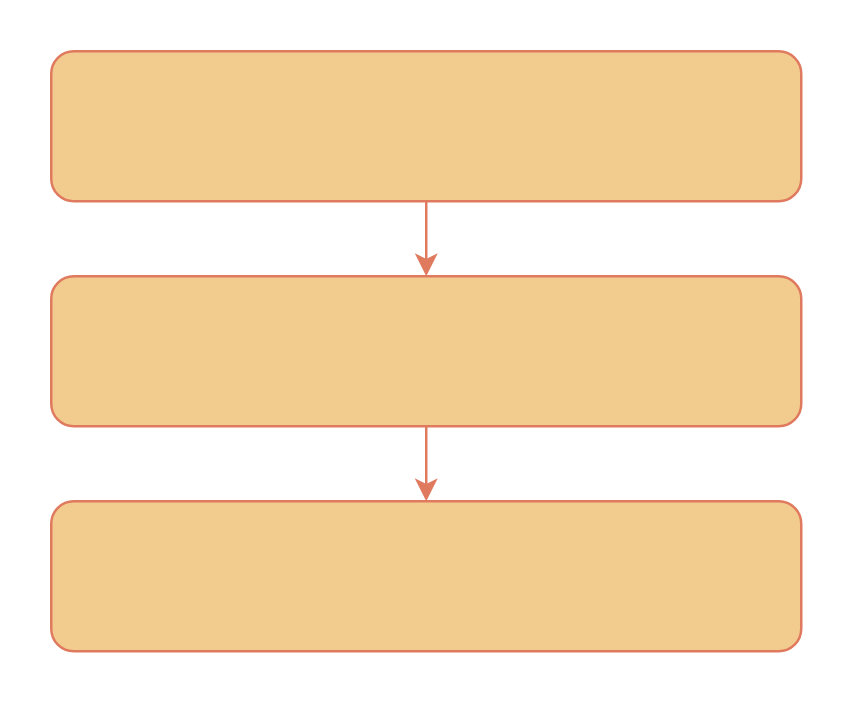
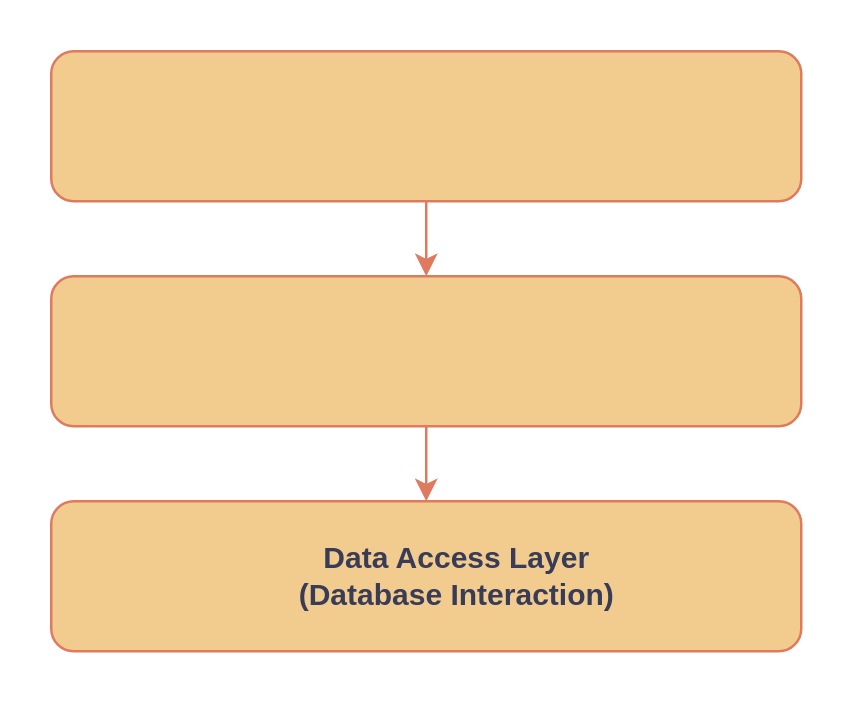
none -> (458, 576)
